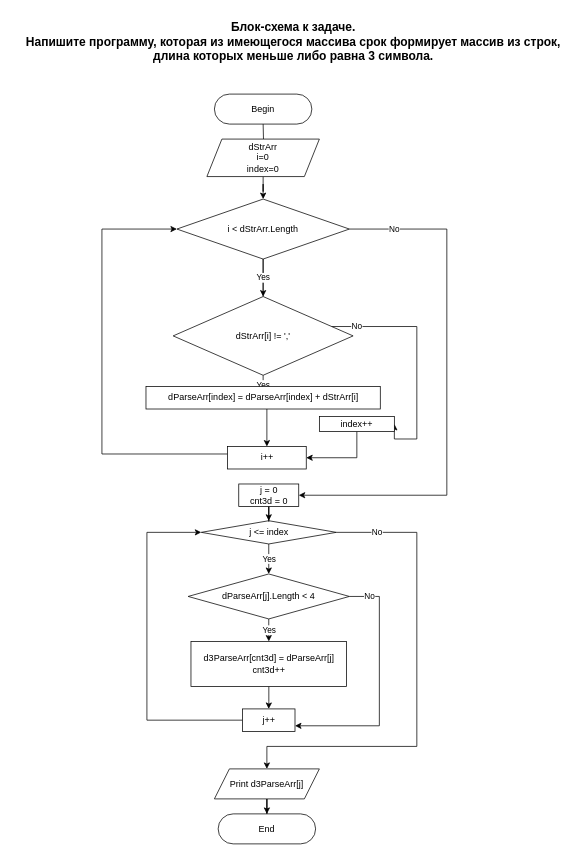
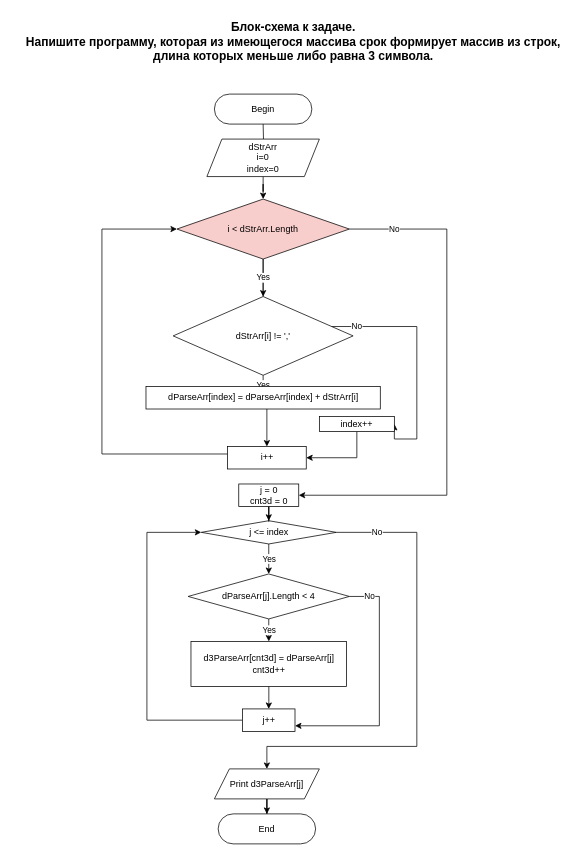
(263, 229) -> (263, 229)
